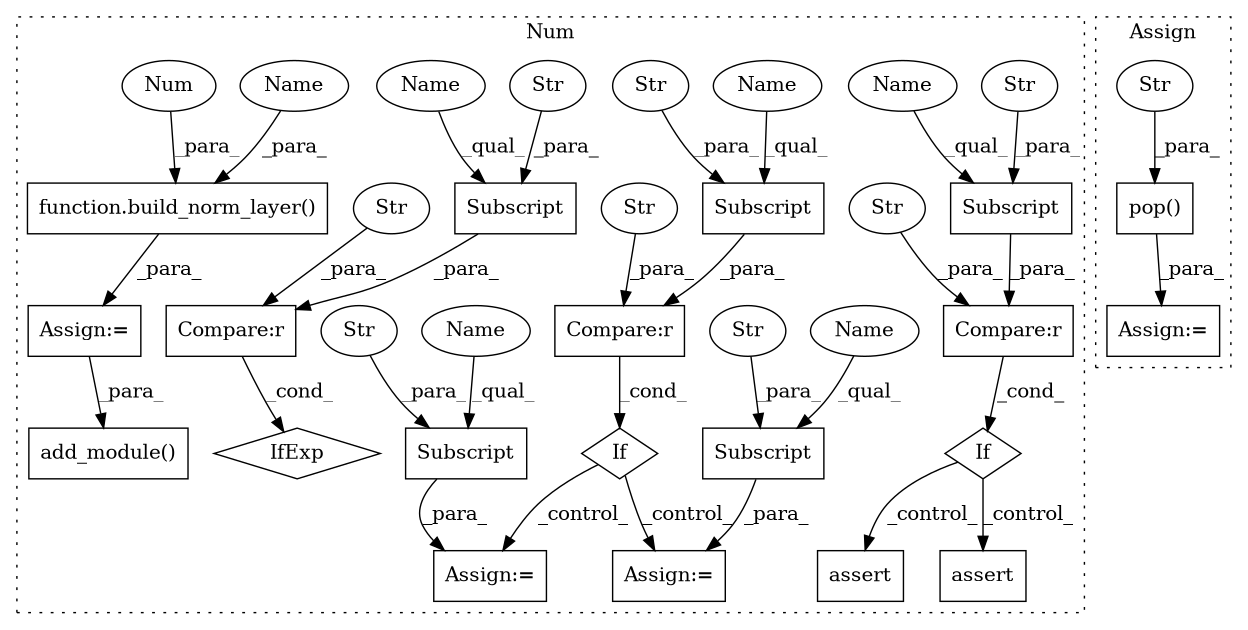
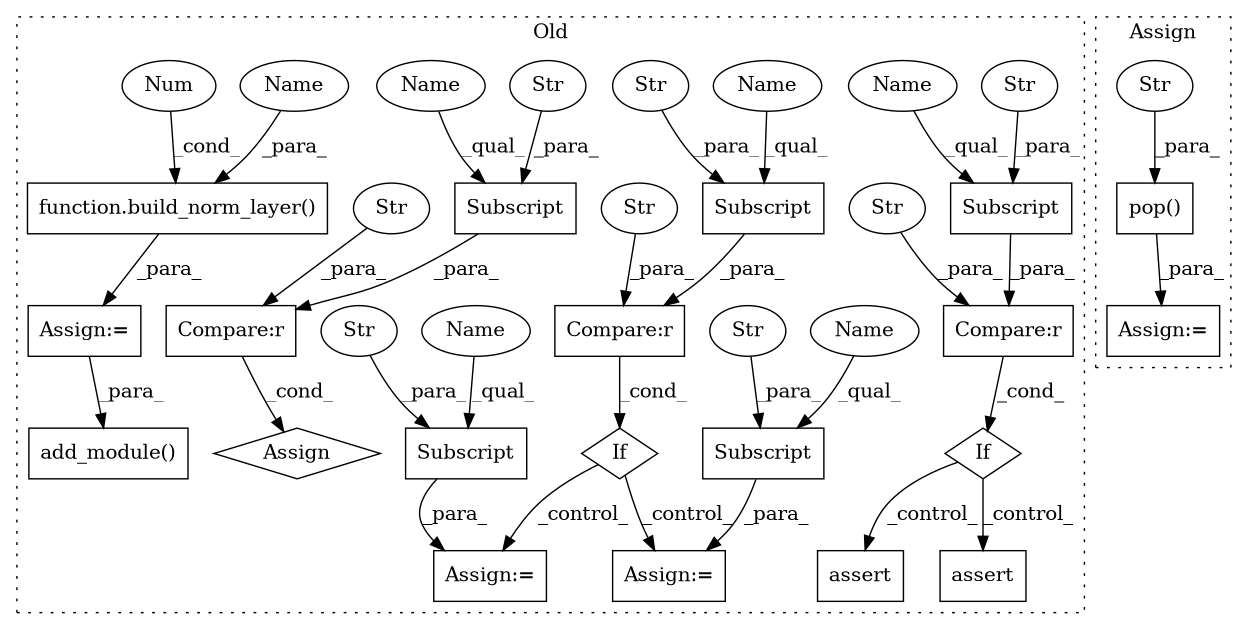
(551, 33) -> (551, 33)
(207, 147) -> (207, 147)
(297, 453) -> (297, 453)
